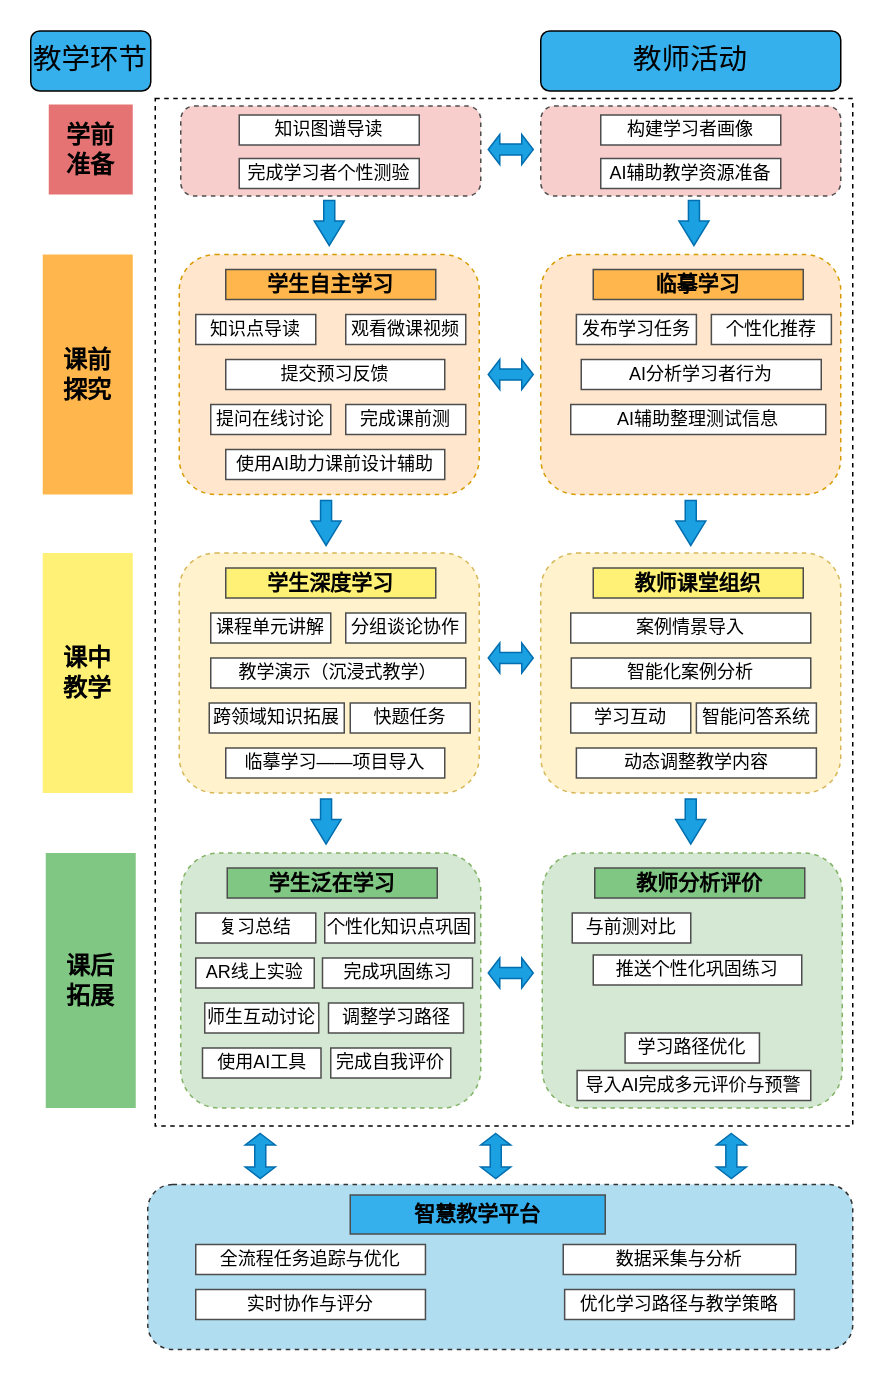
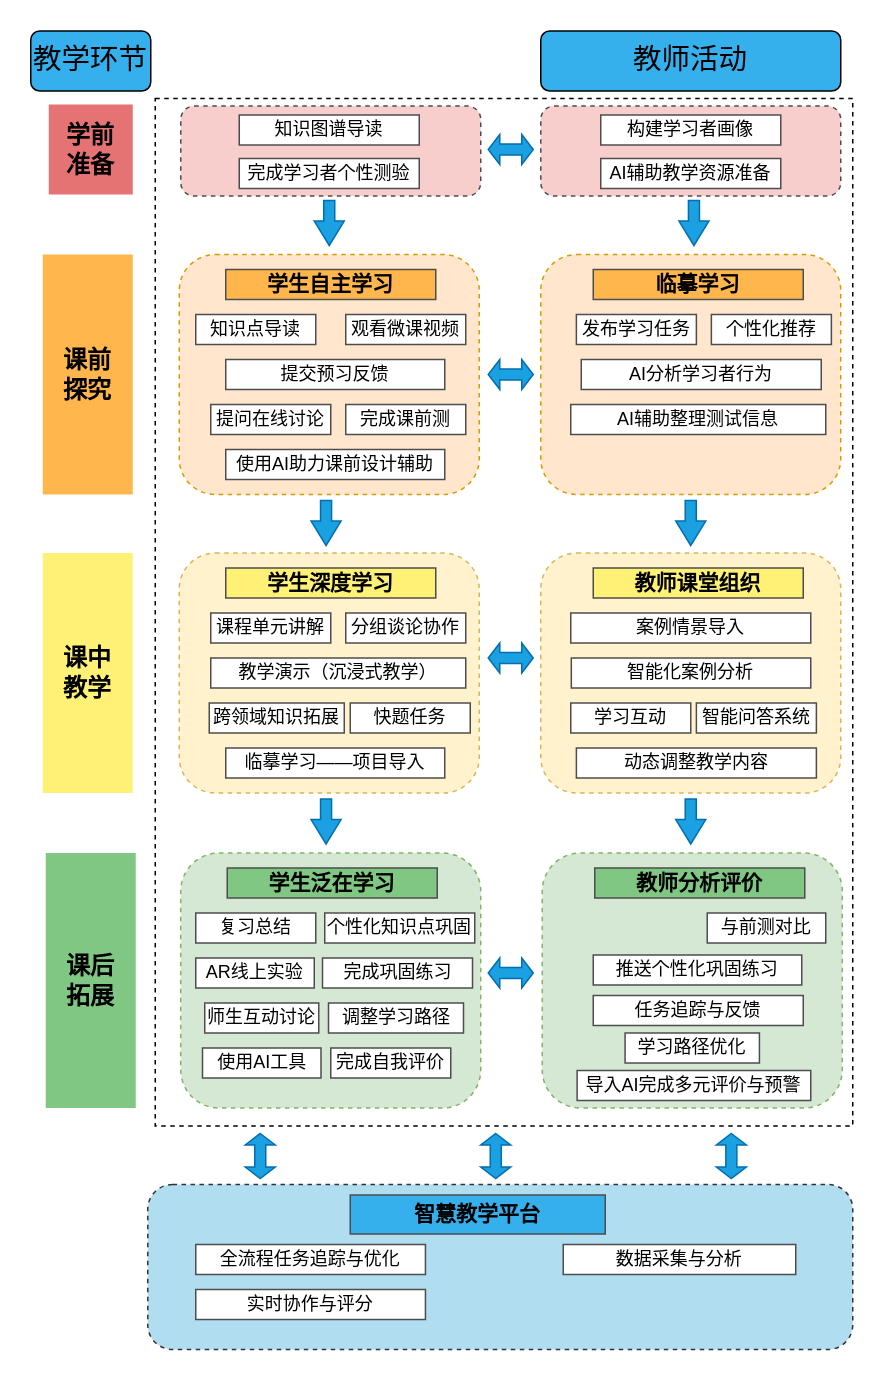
(632, 928) -> (767, 928)
none -> (698, 1010)
(679, 1304) -> none
